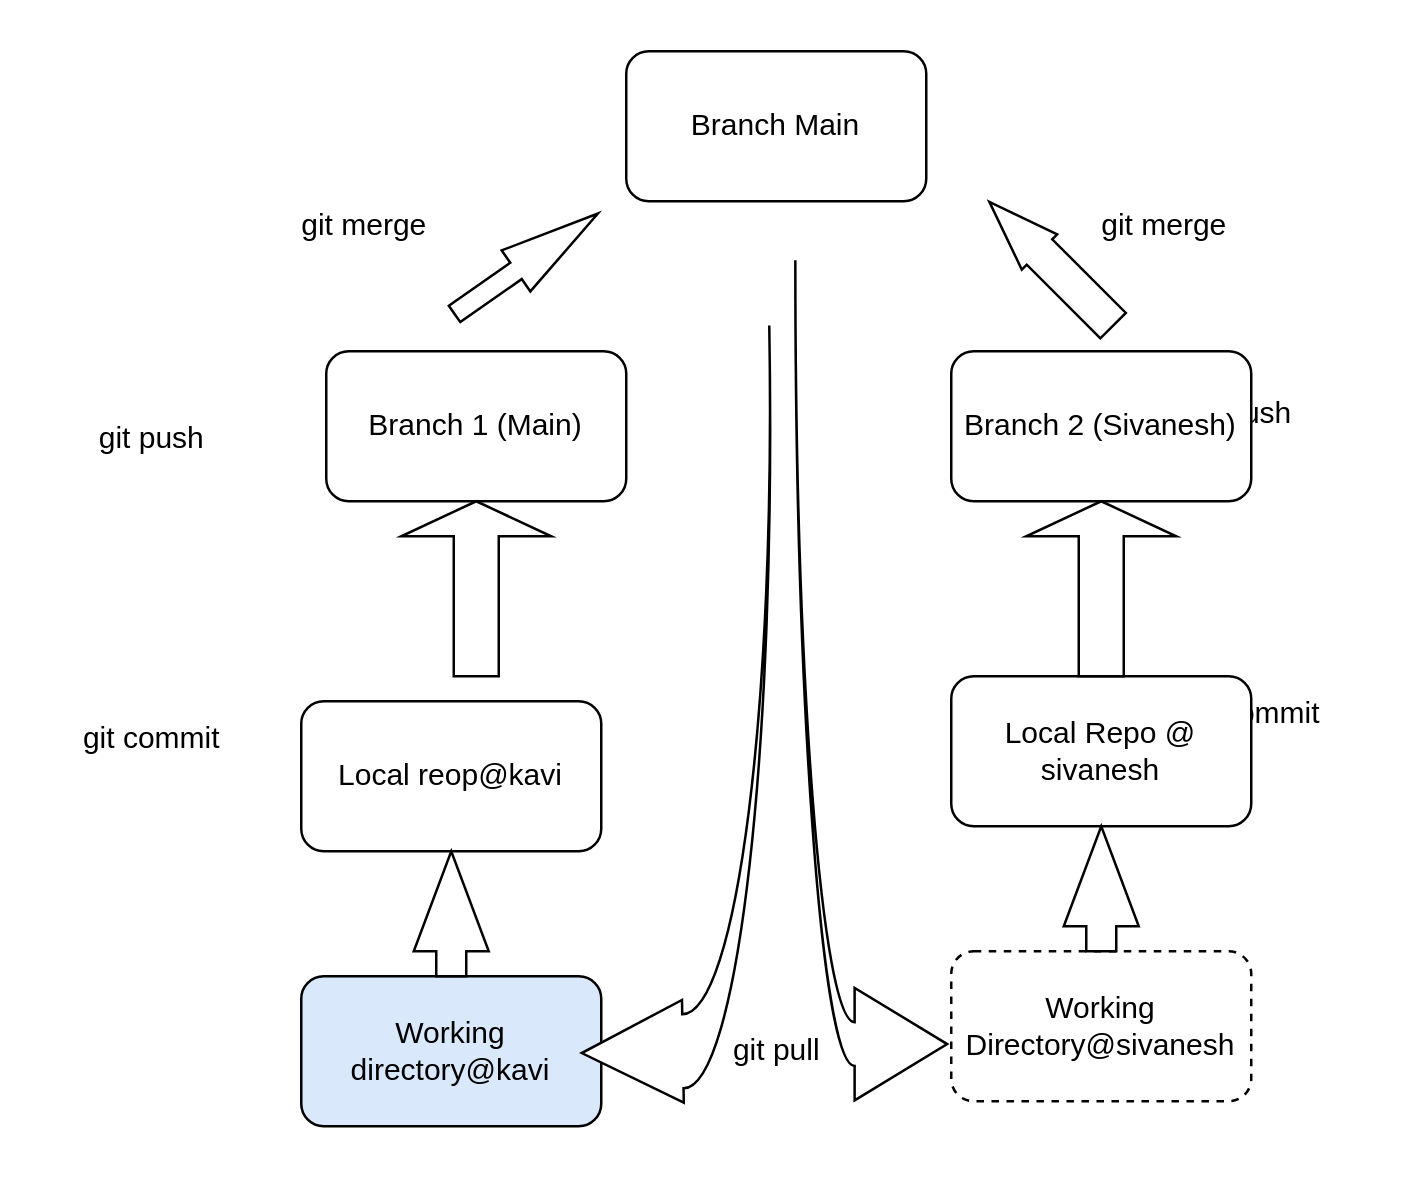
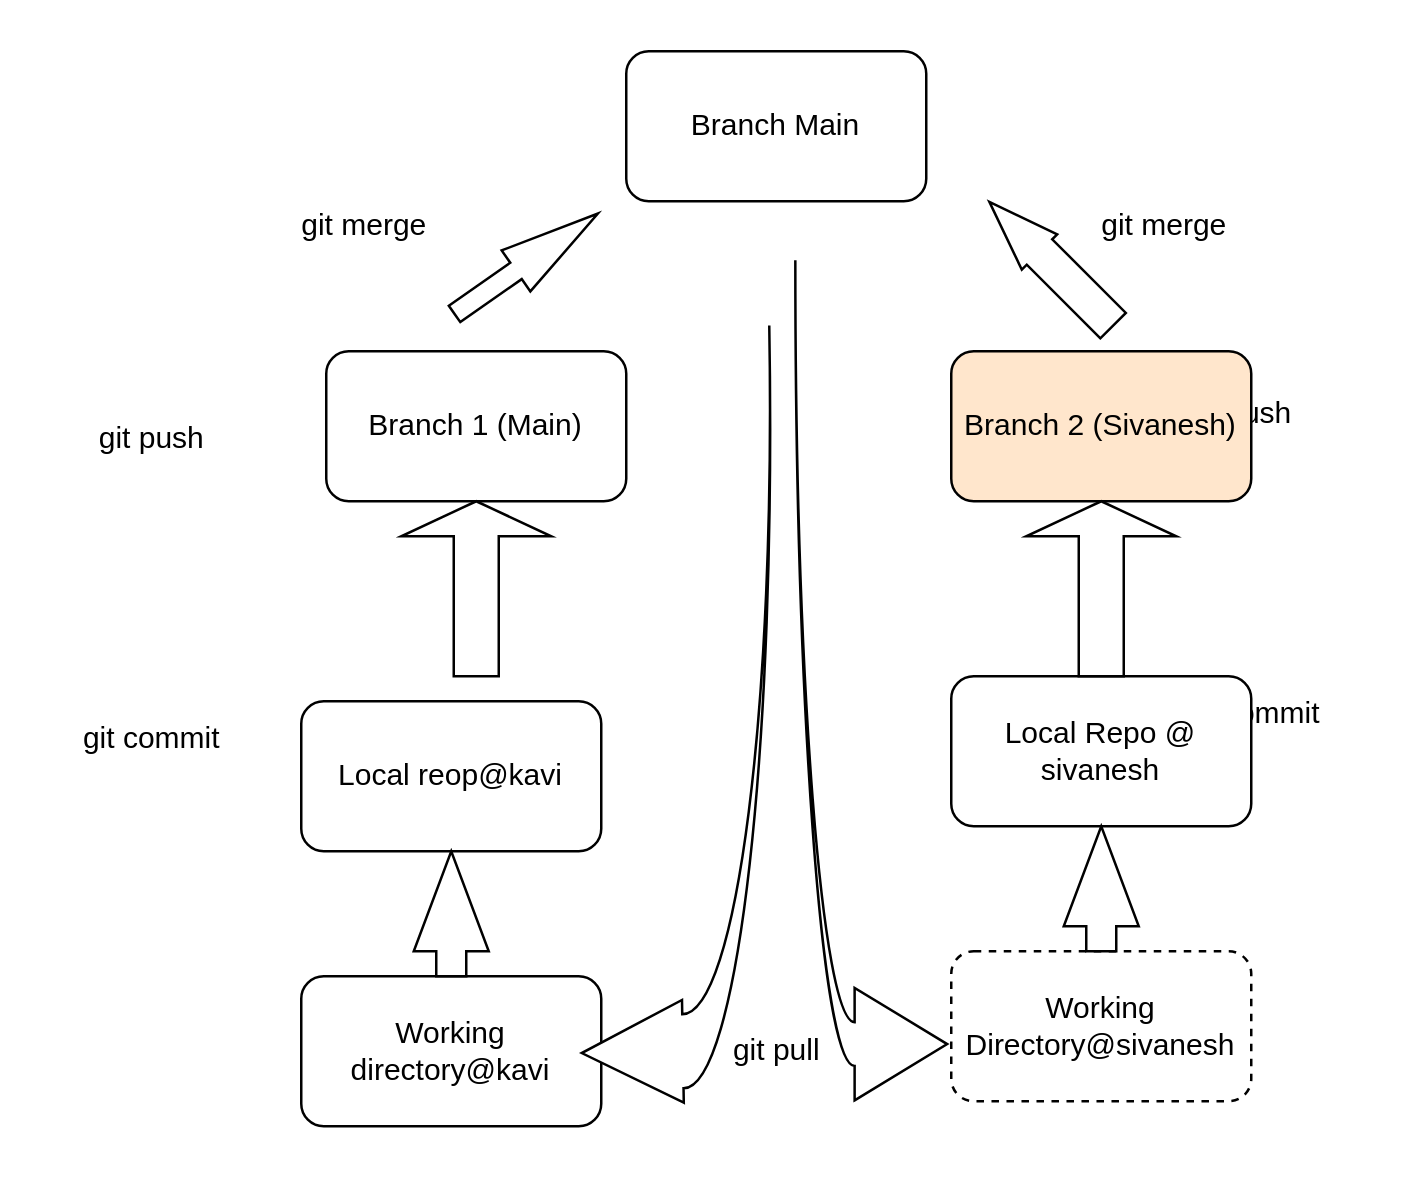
(1101, 426) -> (1101, 426)
(451, 1051) -> (451, 1051)
